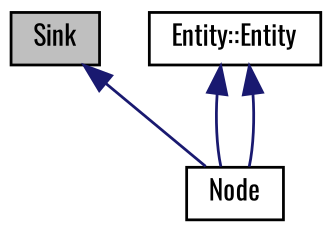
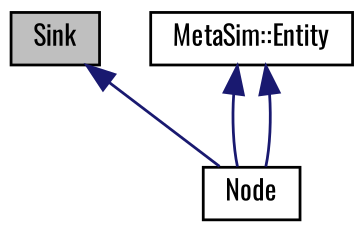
(235, 39) -> (252, 39)
